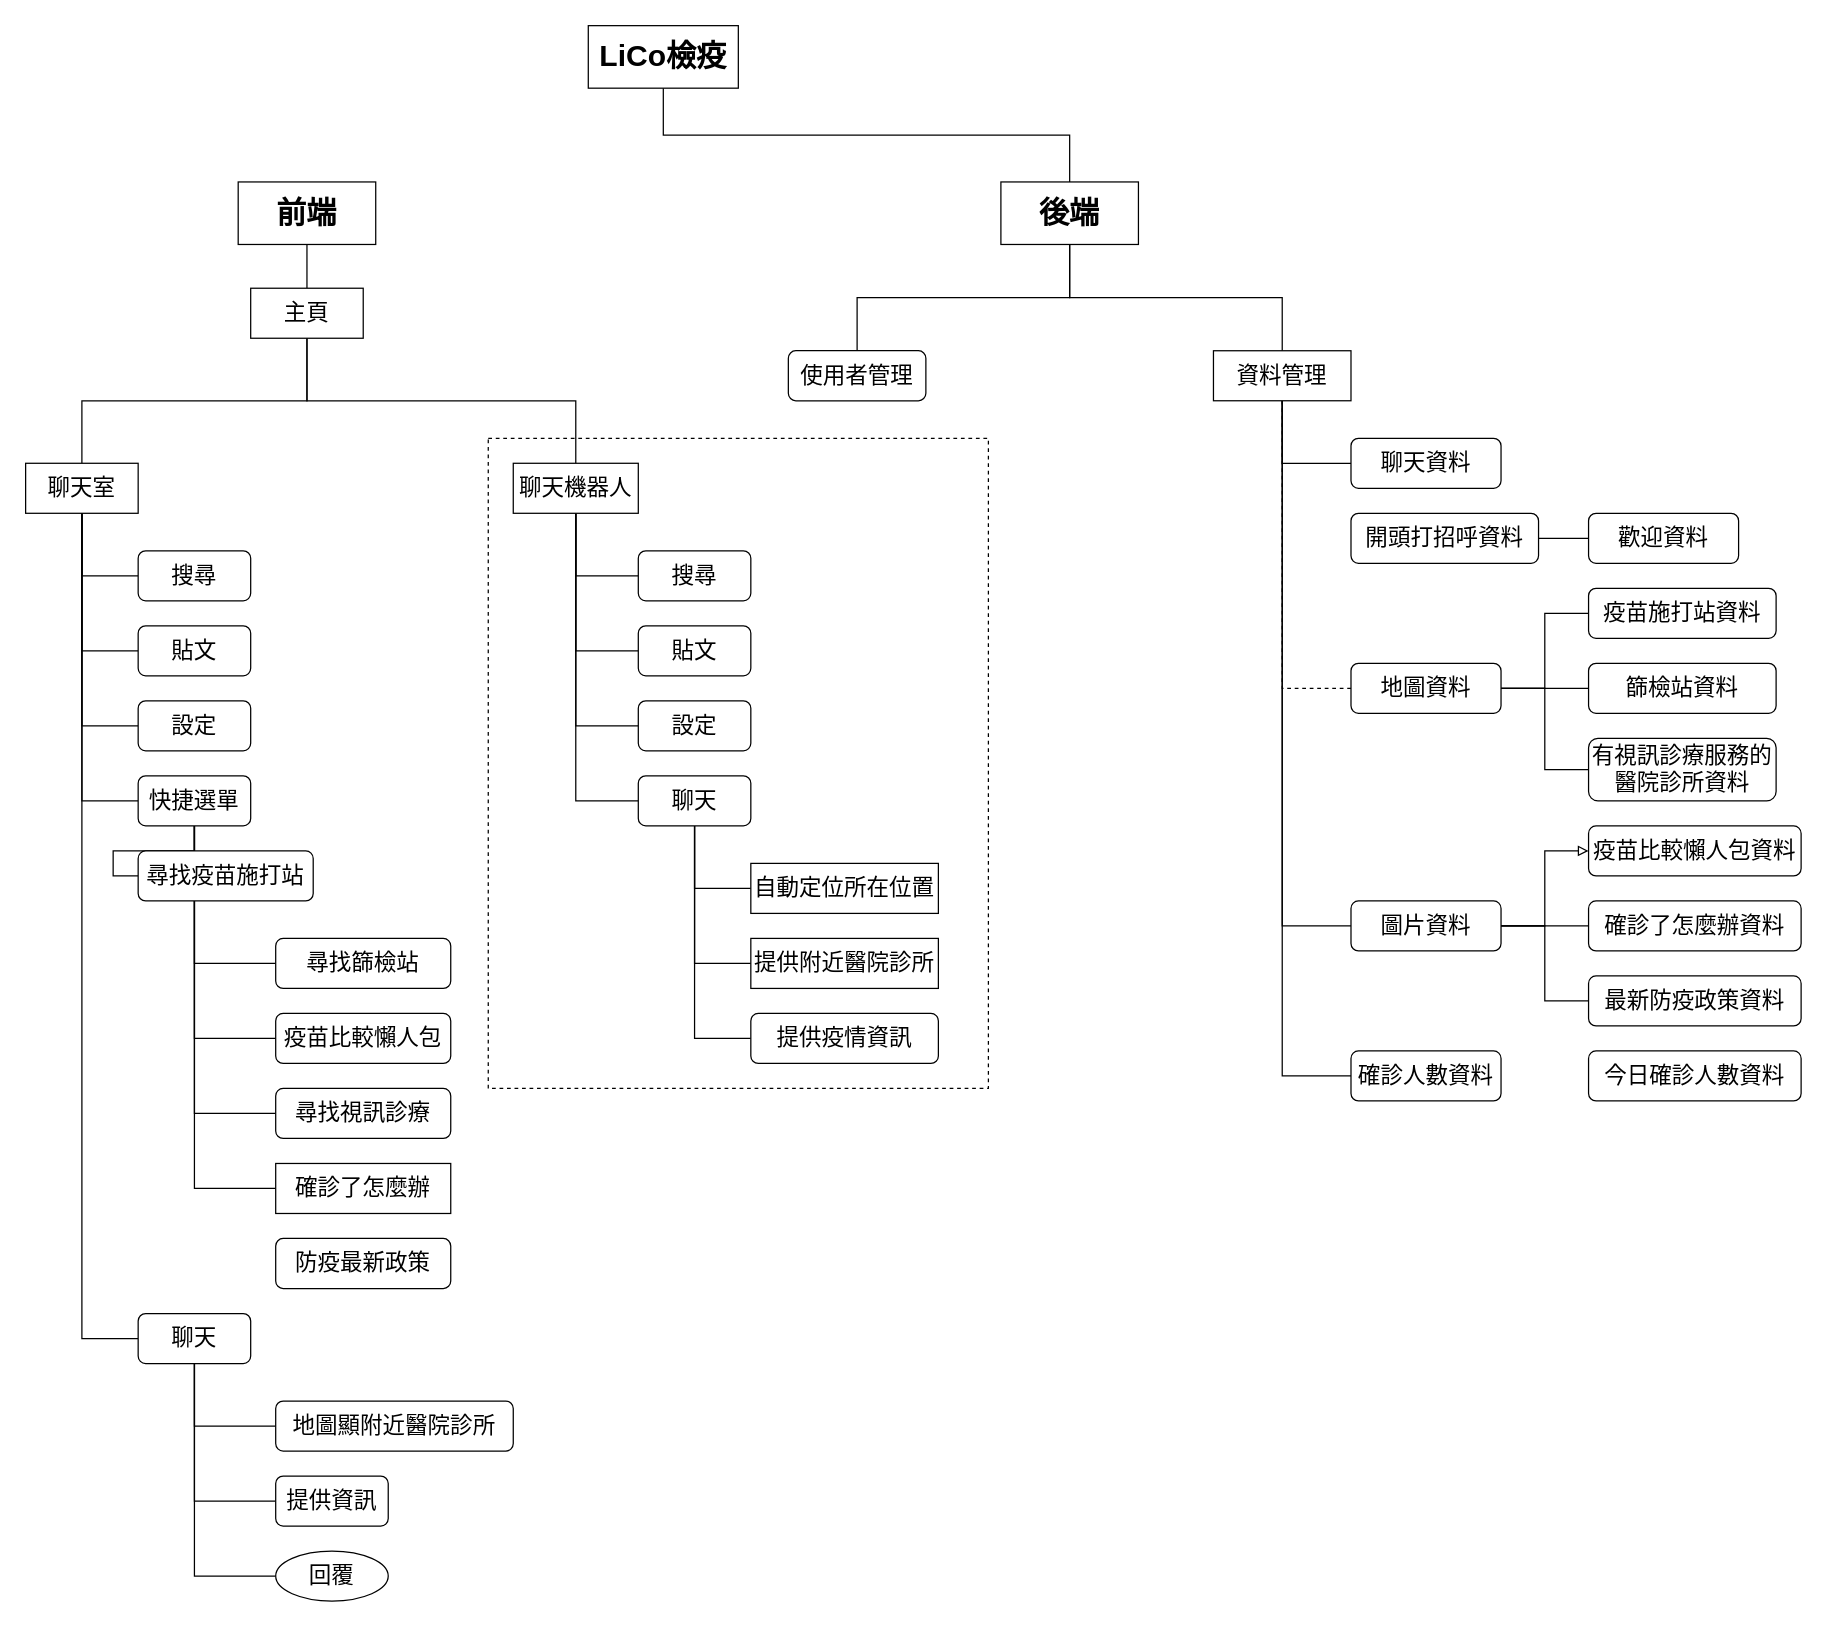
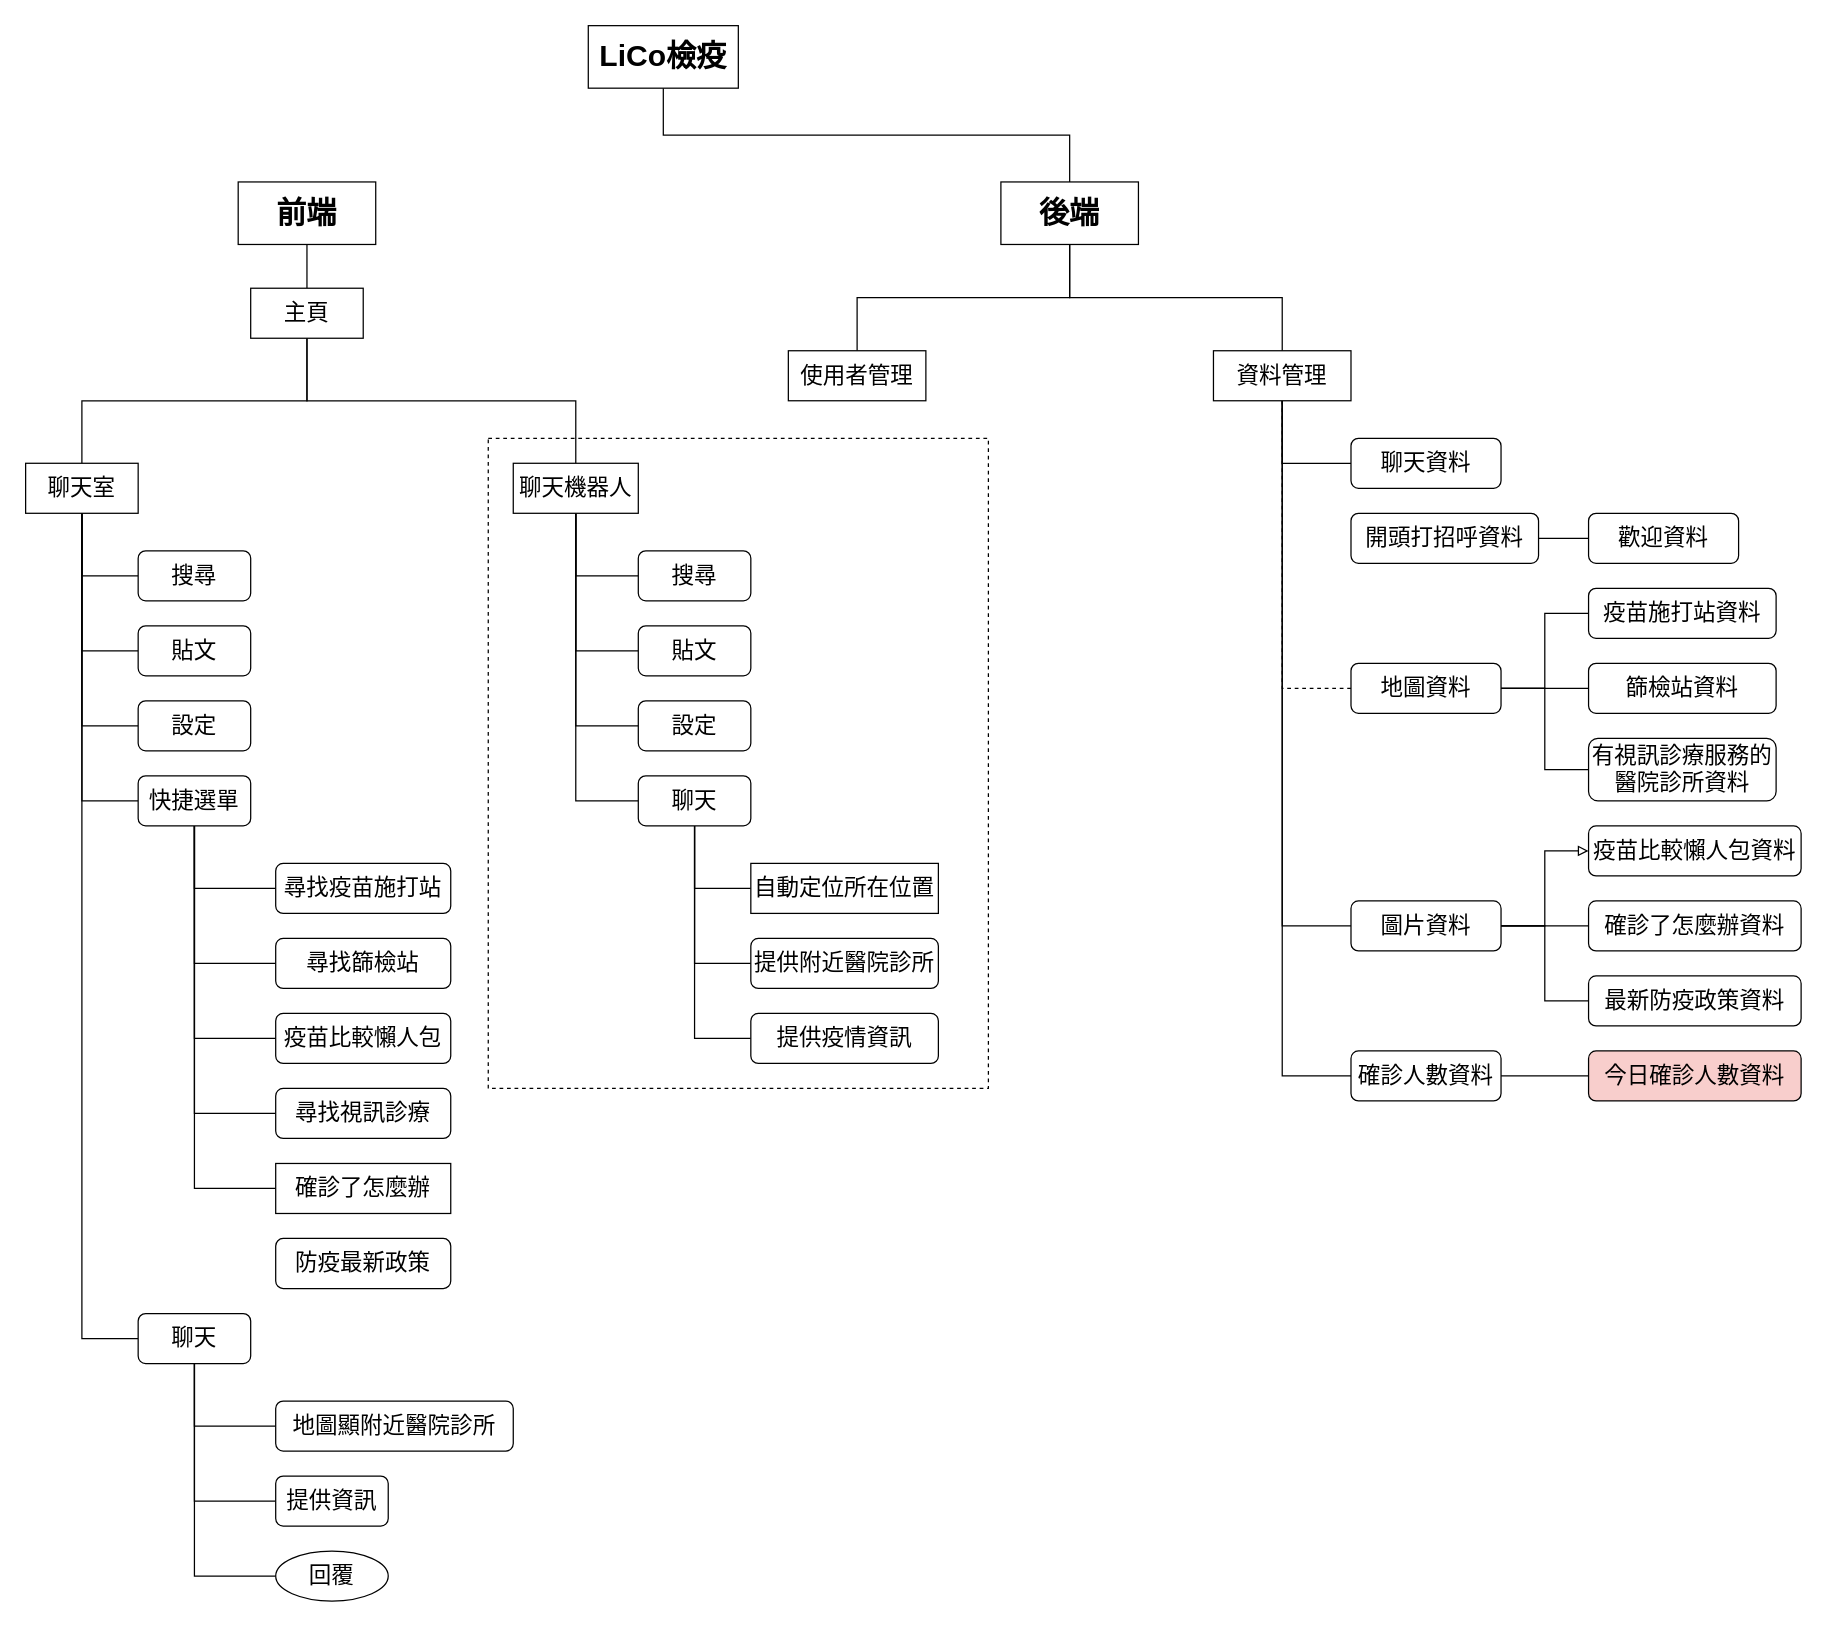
(857, 376) -> (857, 376)
(226, 876) -> (363, 888)
(844, 963) -> (844, 963)
none -> (1544, 1076)
(1694, 1076) -> (1694, 1076)
